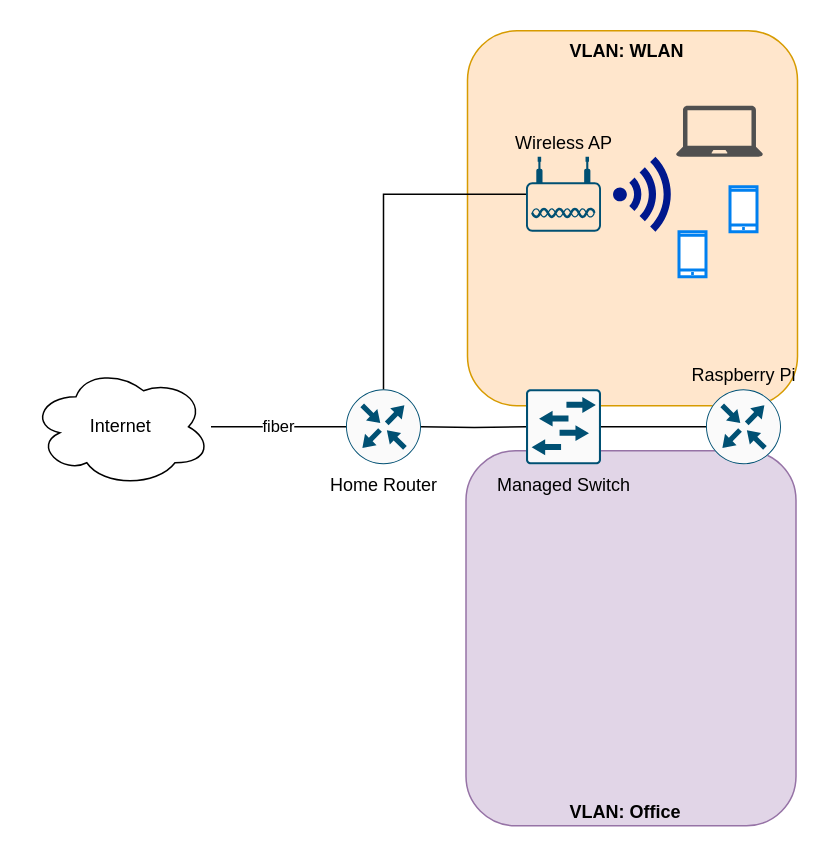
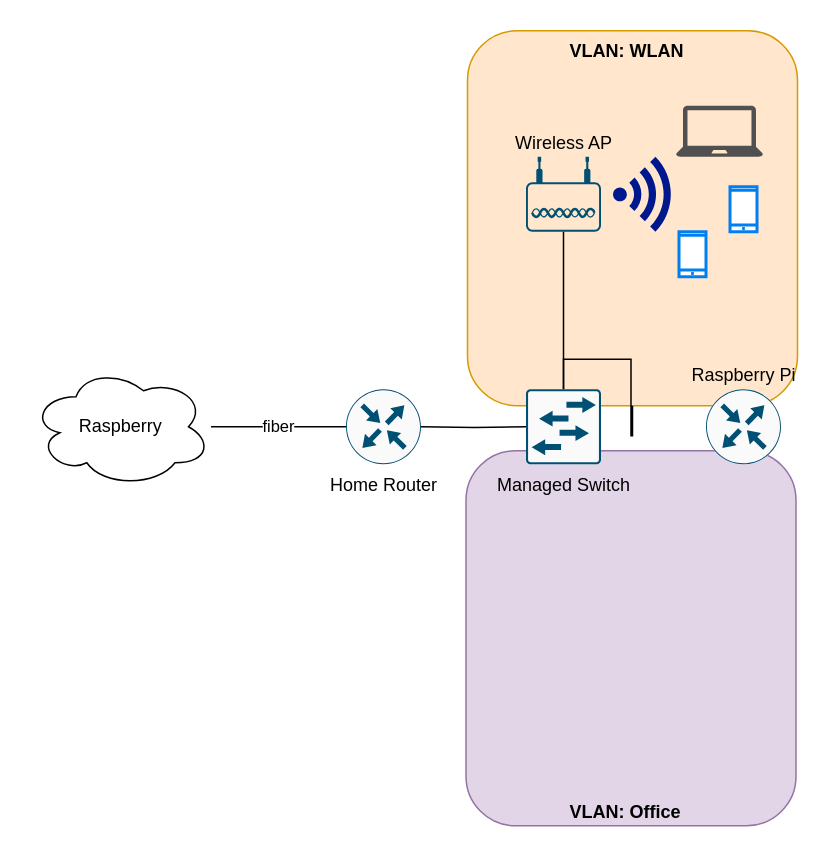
(383, 220) -> (563, 294)
(121, 427) -> (121, 427)
(653, 427) -> (631, 380)
